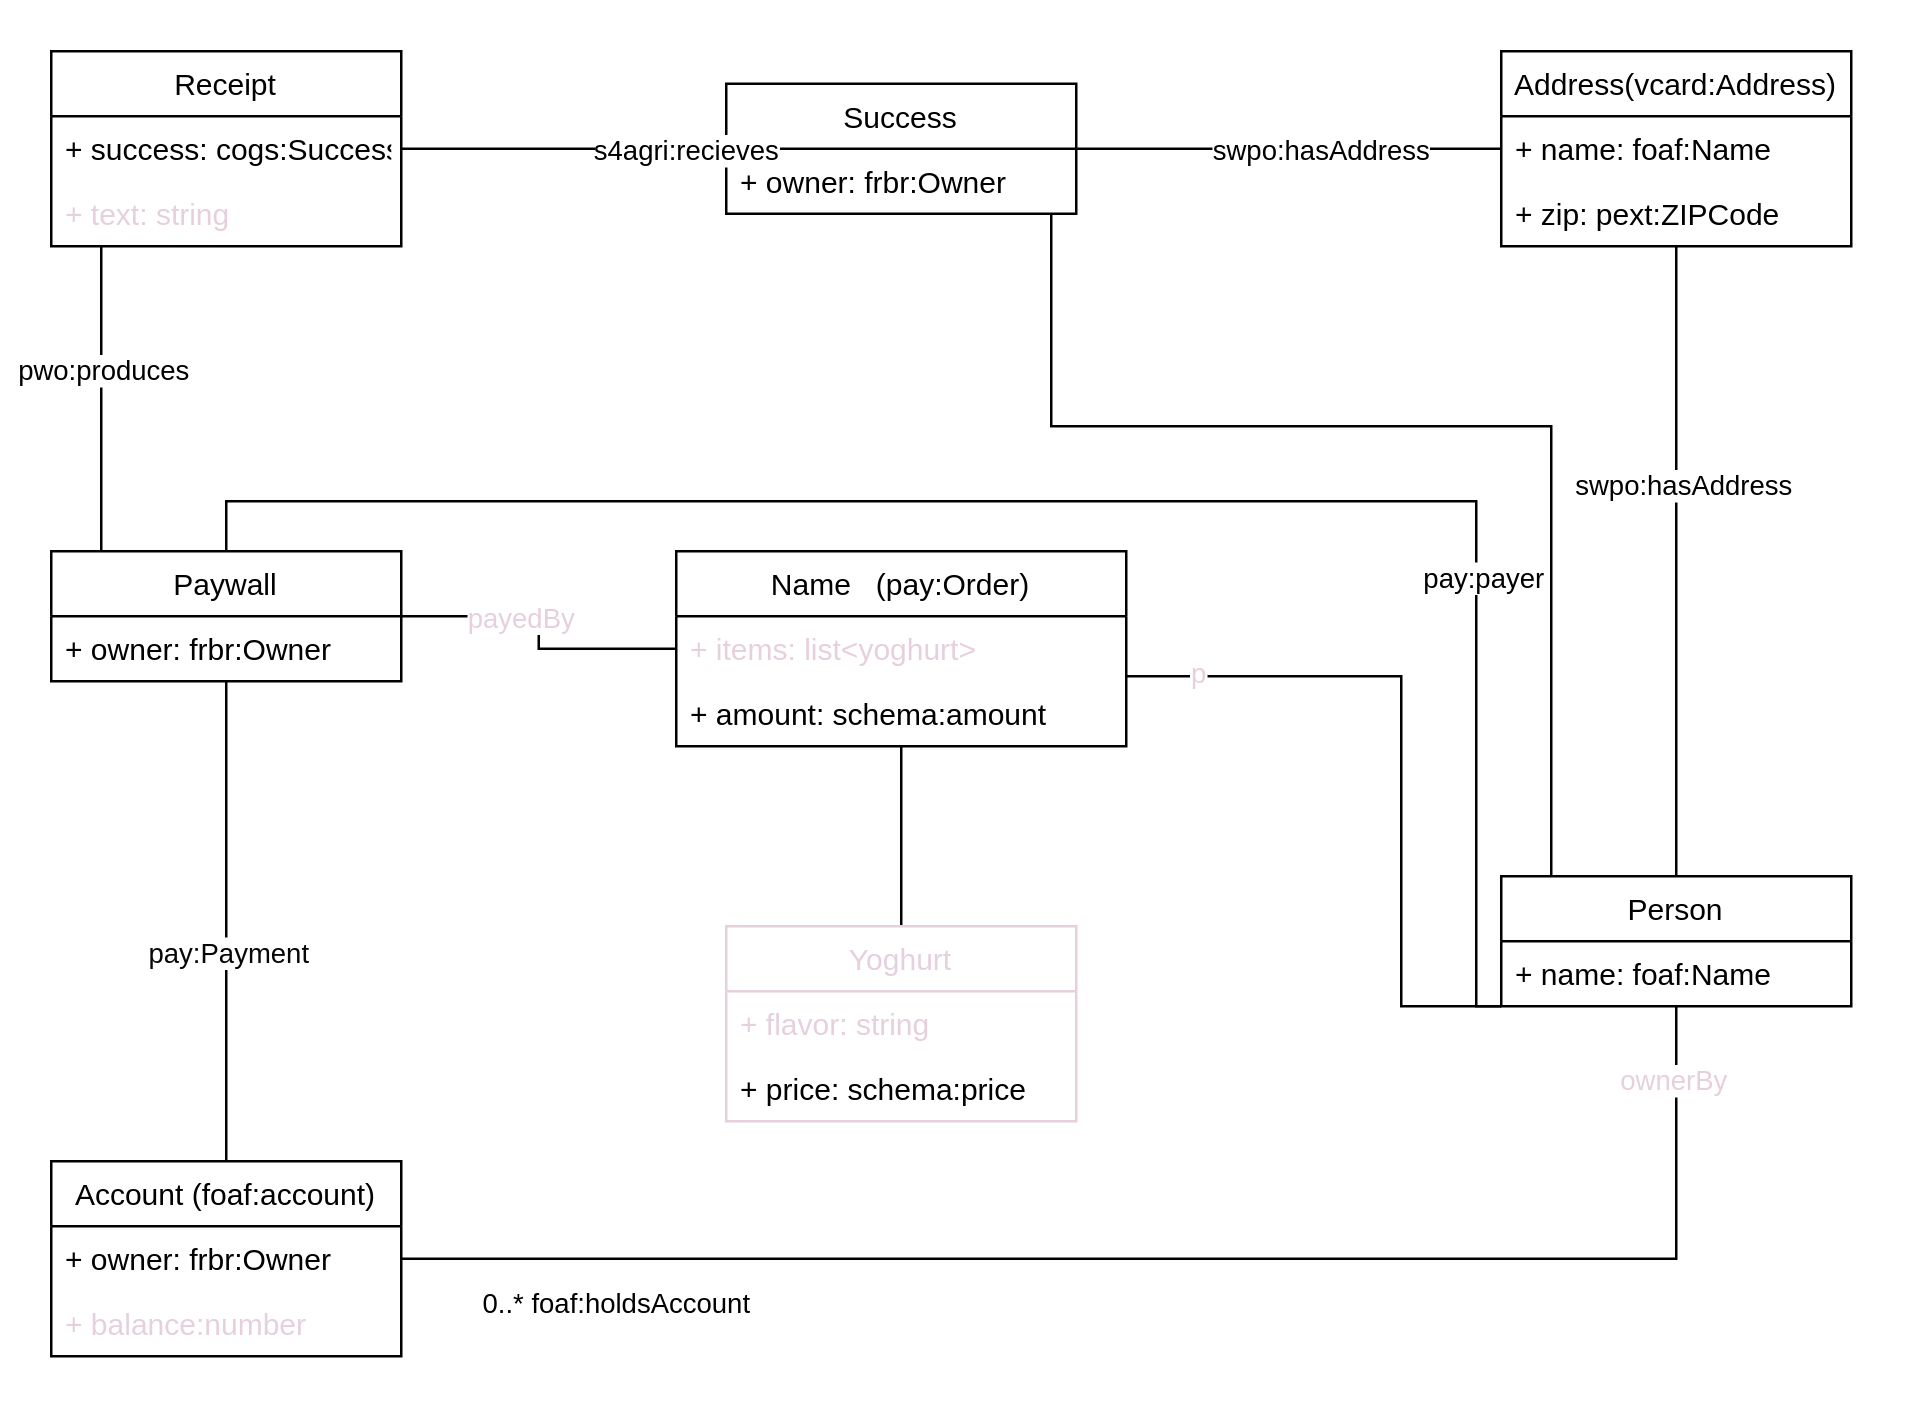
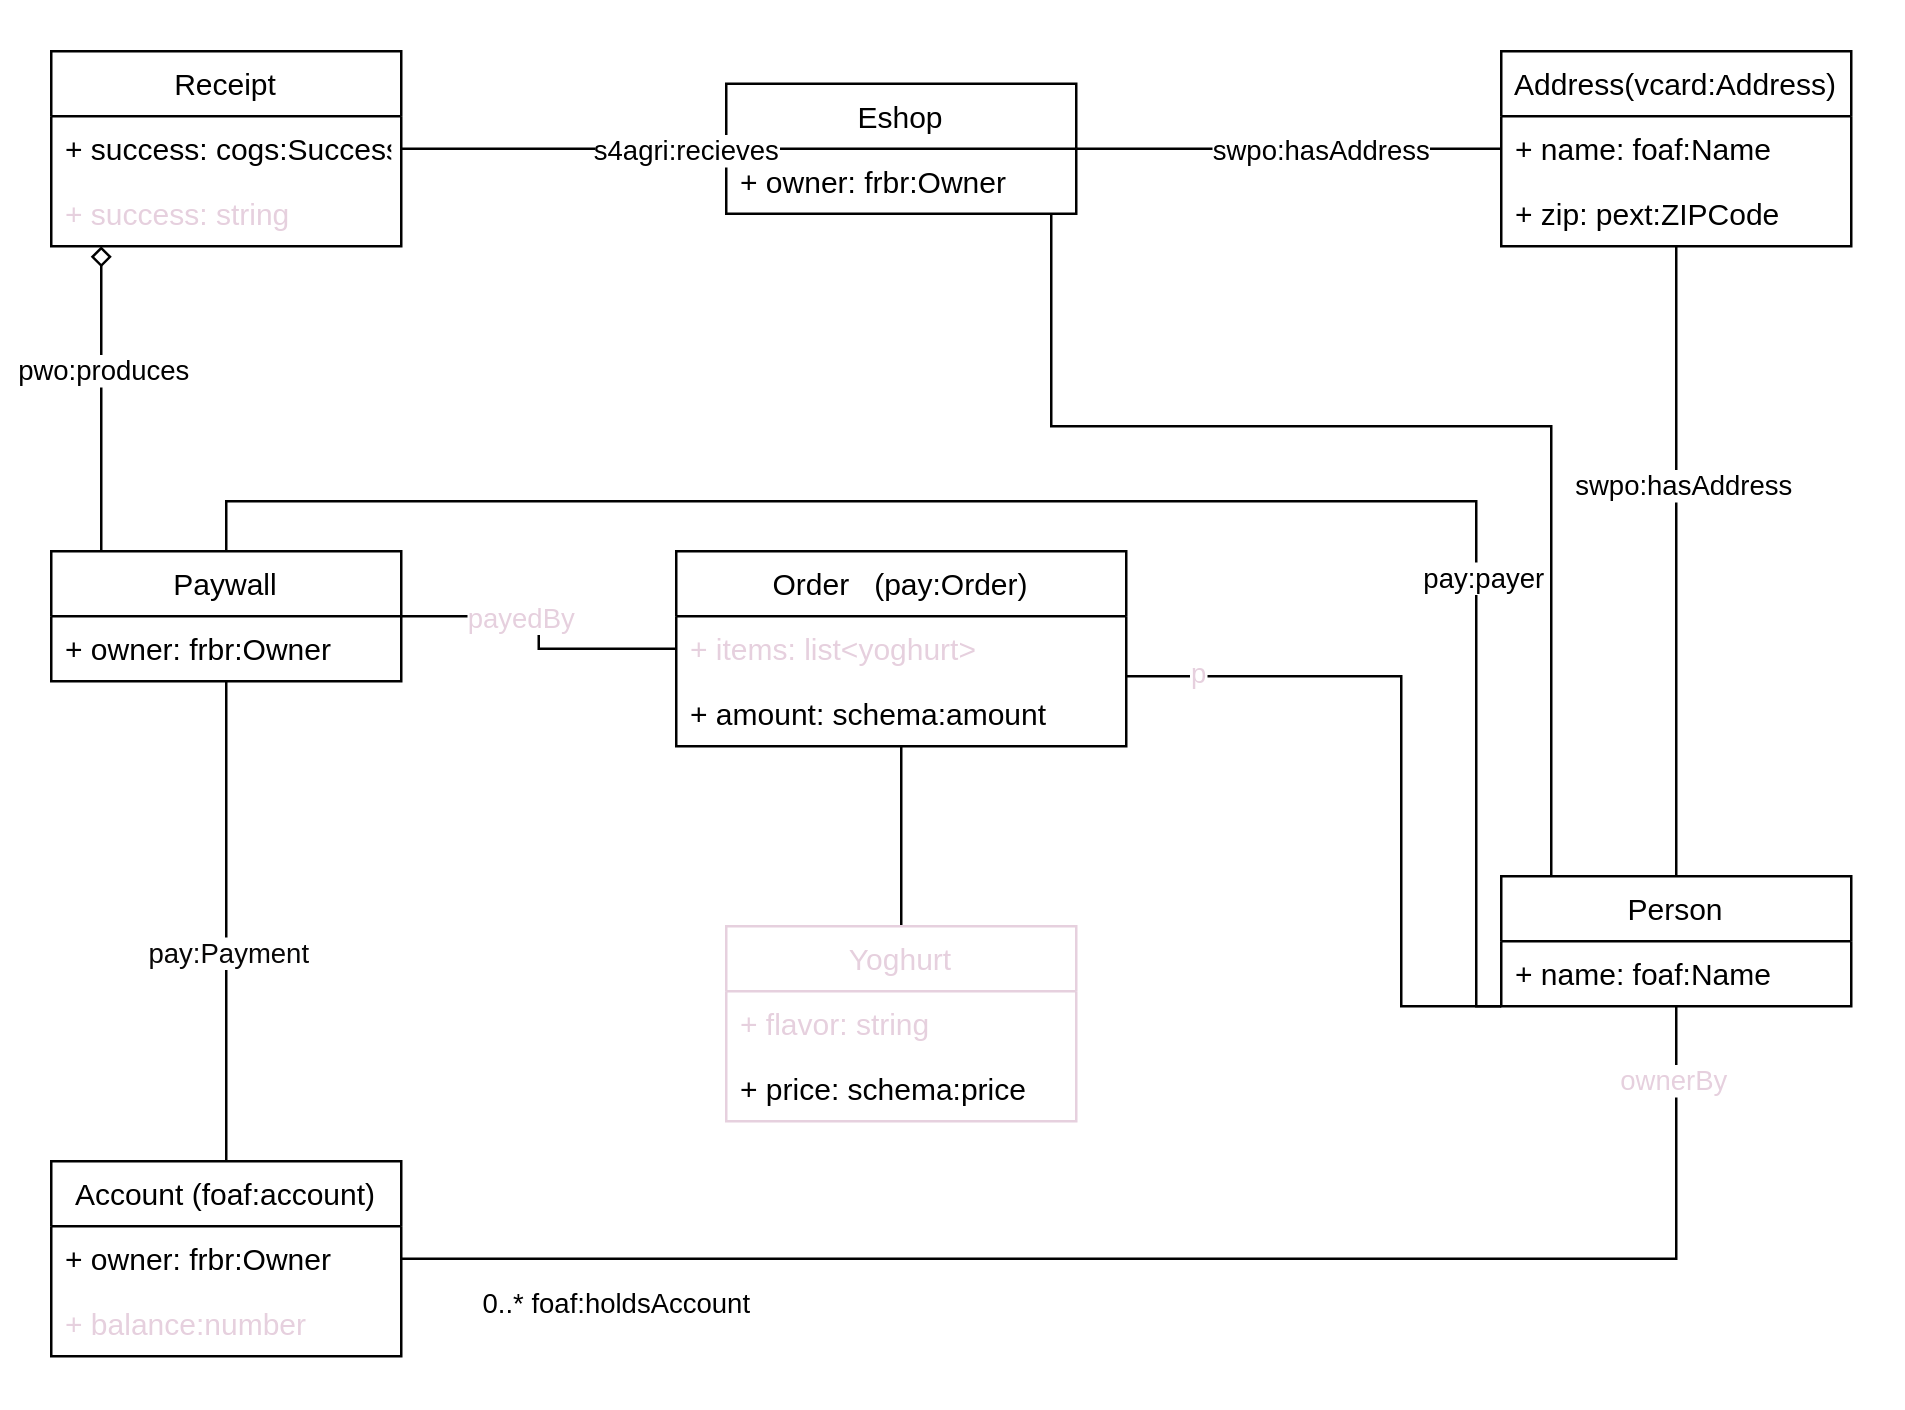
(900, 118) -> (900, 118)
(167, 215) -> (192, 215)
(101, 257) -> (101, 267)
(900, 585) -> (900, 585)
